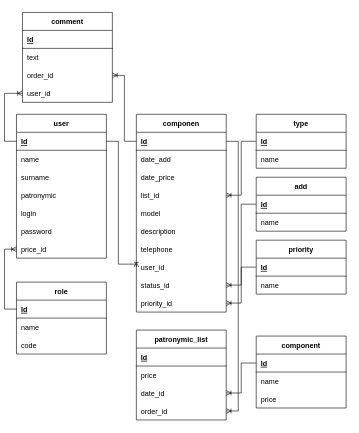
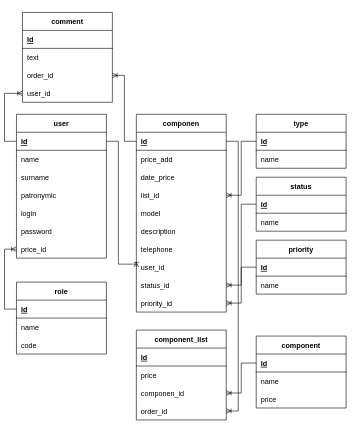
(157, 160) -> (158, 160)
(301, 187) -> (301, 187)
(181, 340) -> (181, 340)
(154, 394) -> (162, 394)
